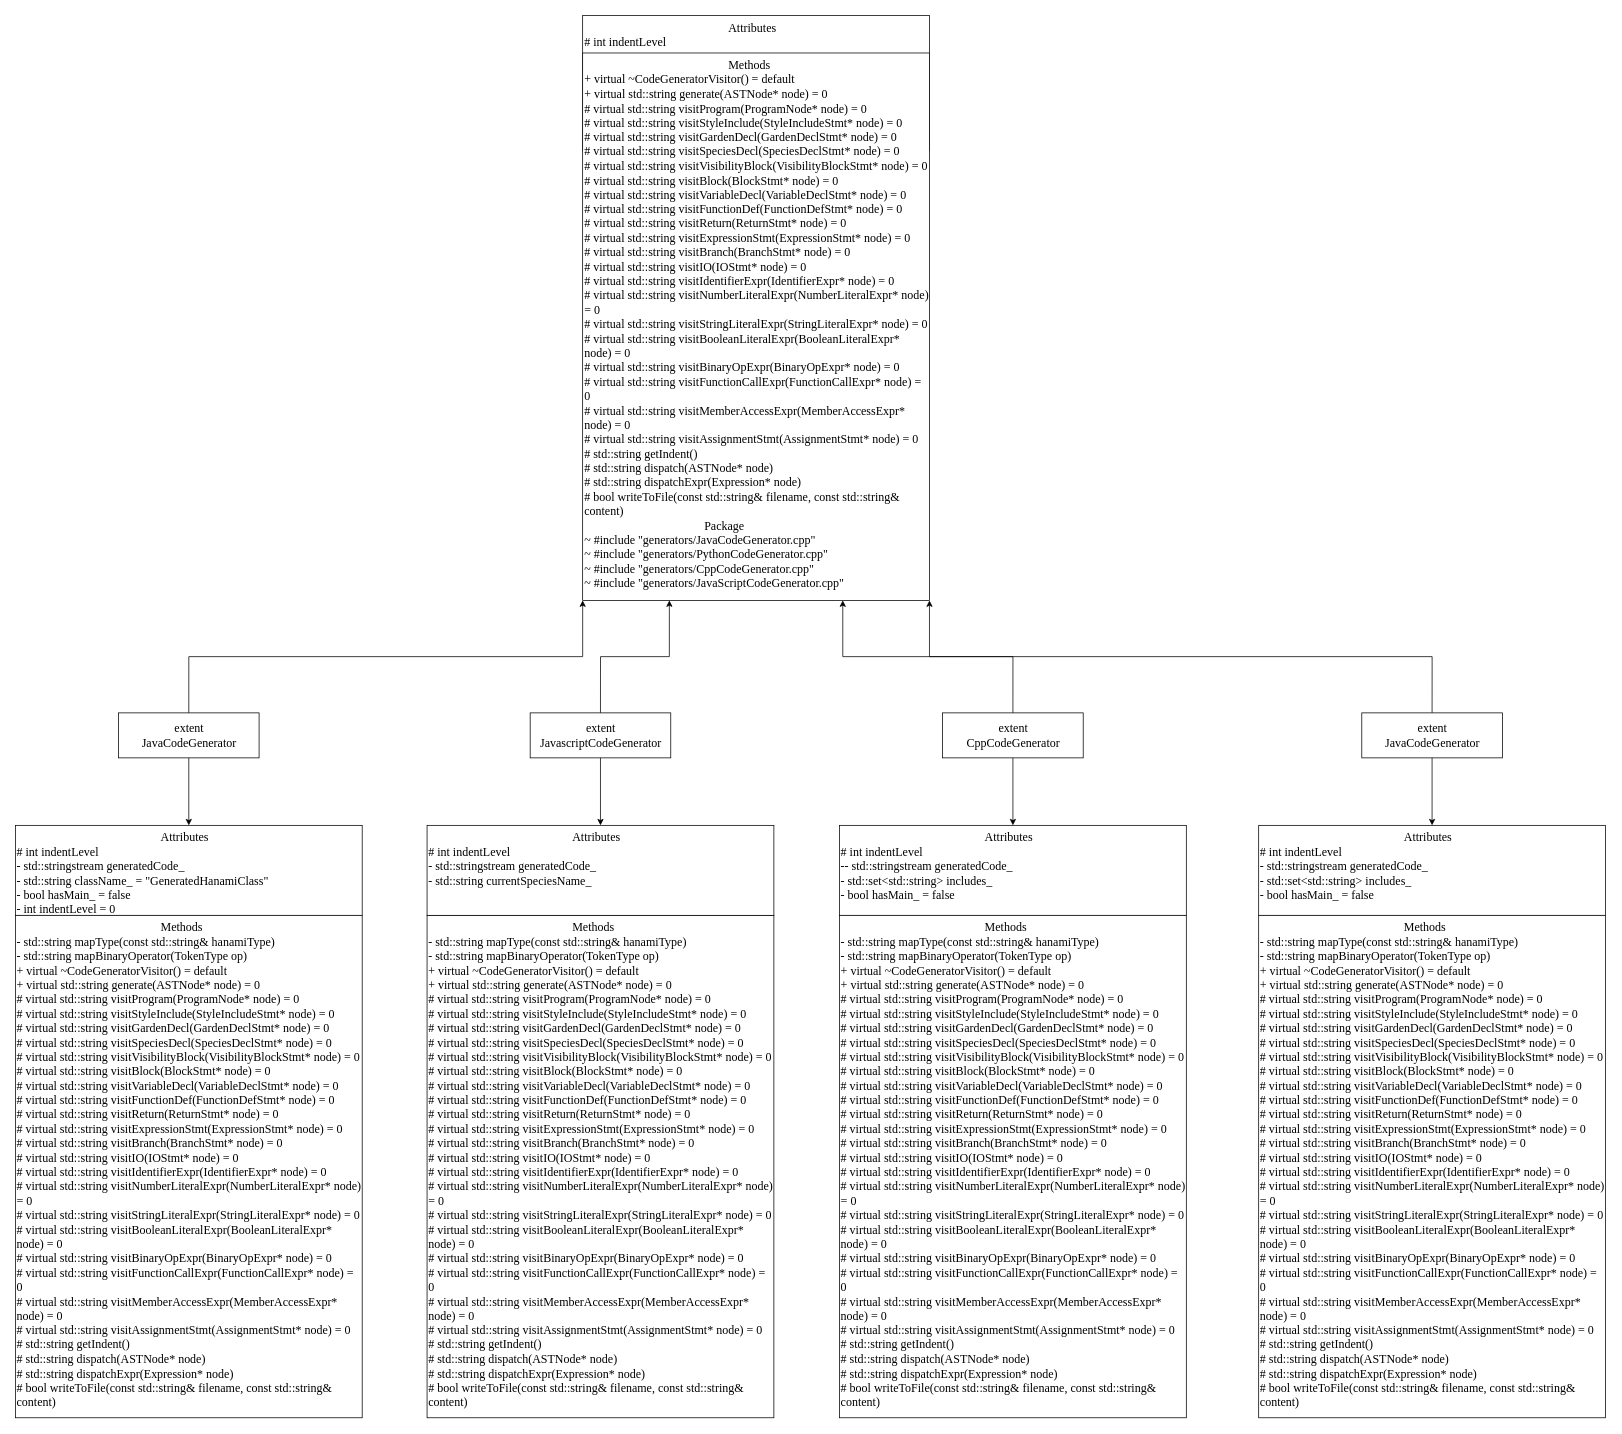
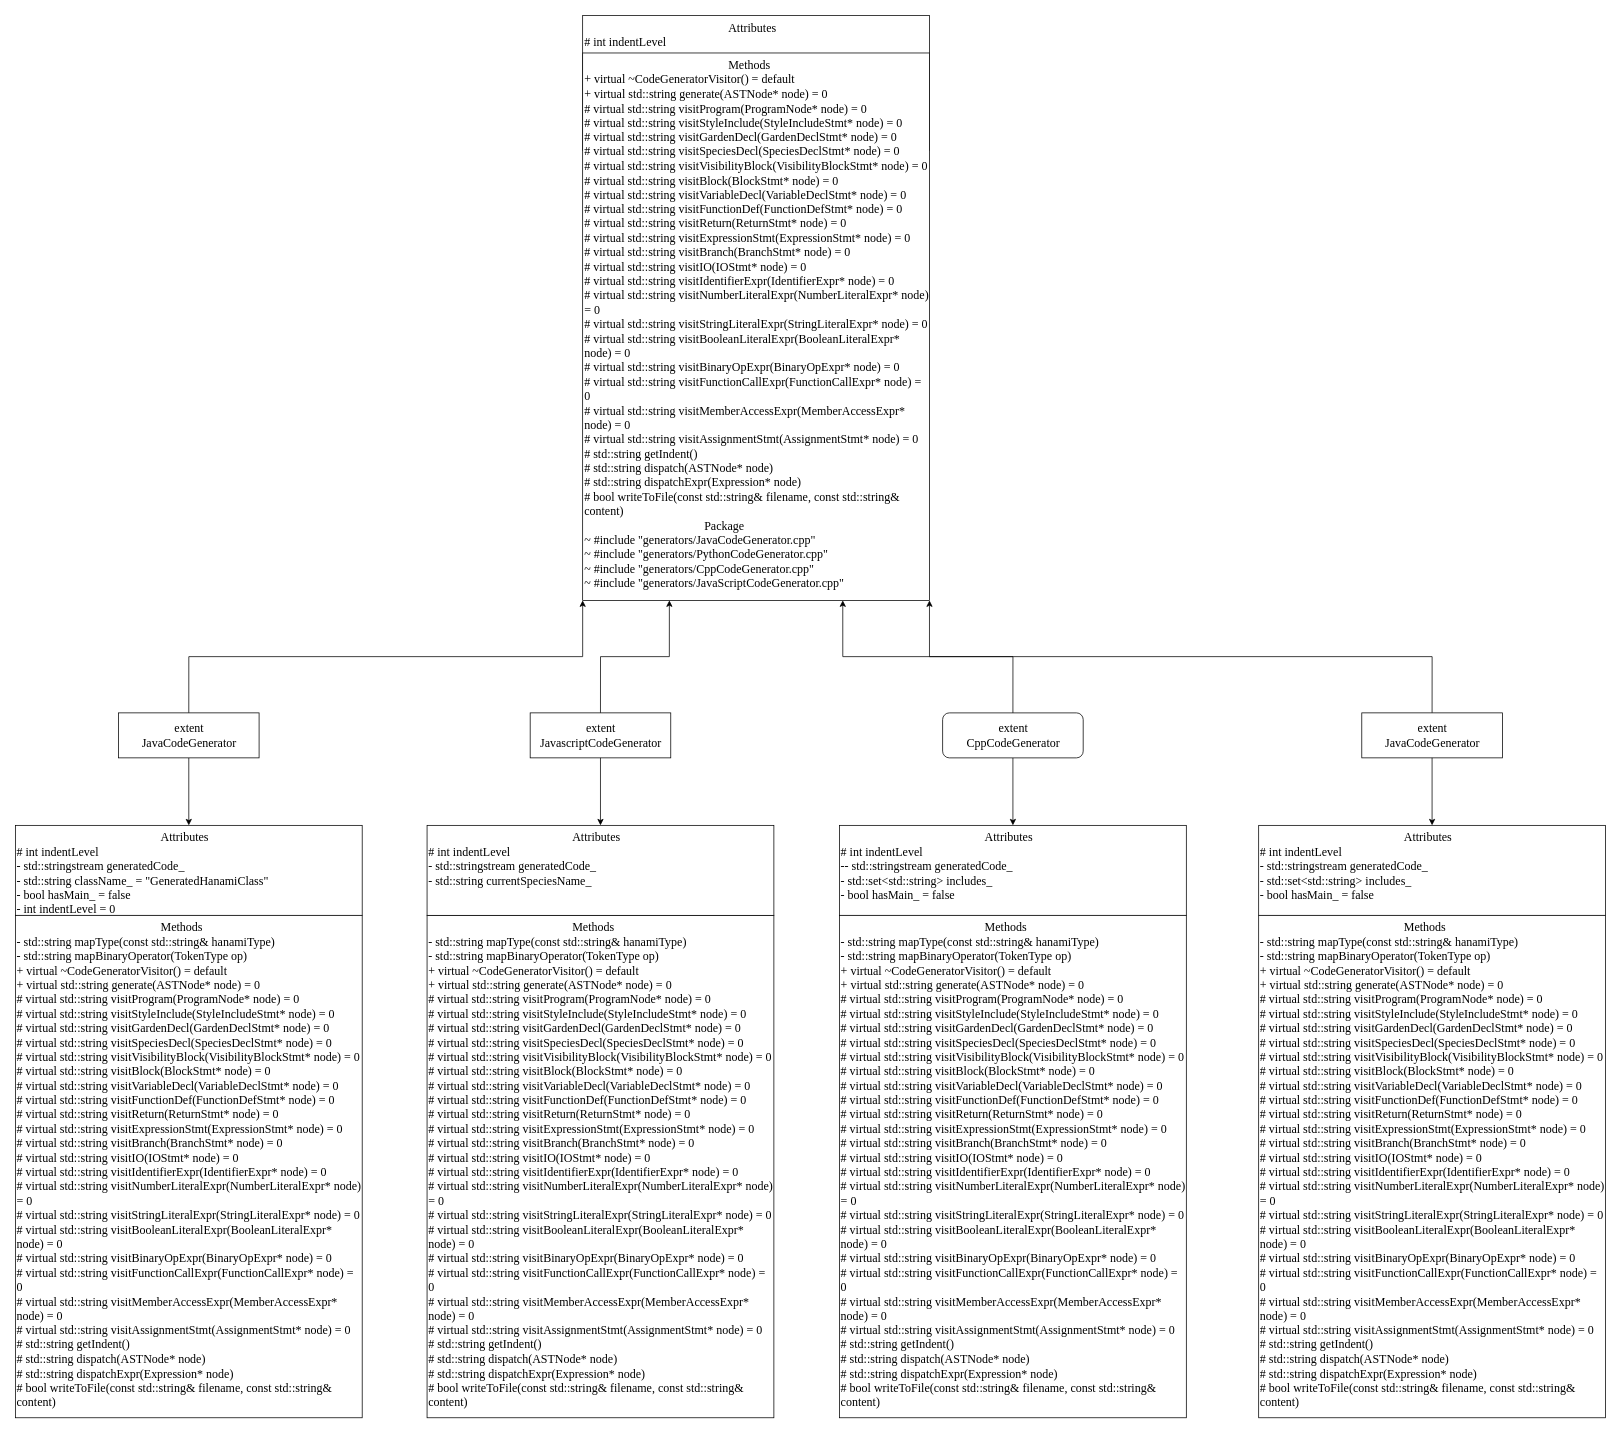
(1013, 735) -> (1013, 735)
